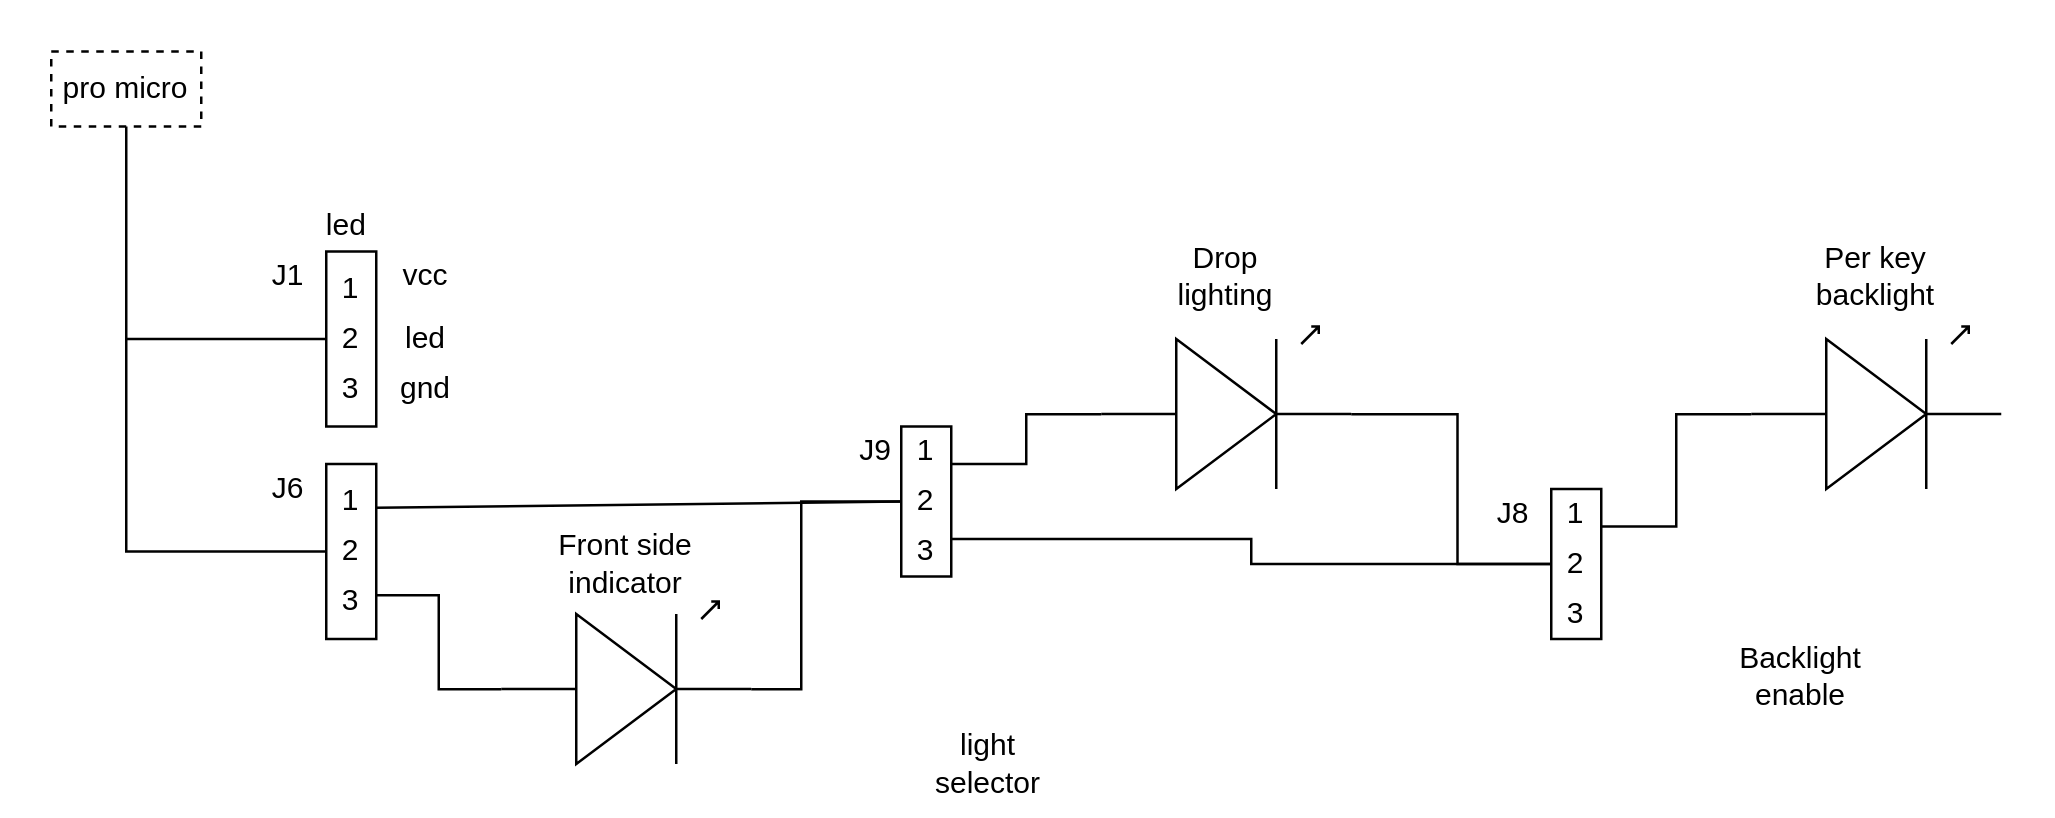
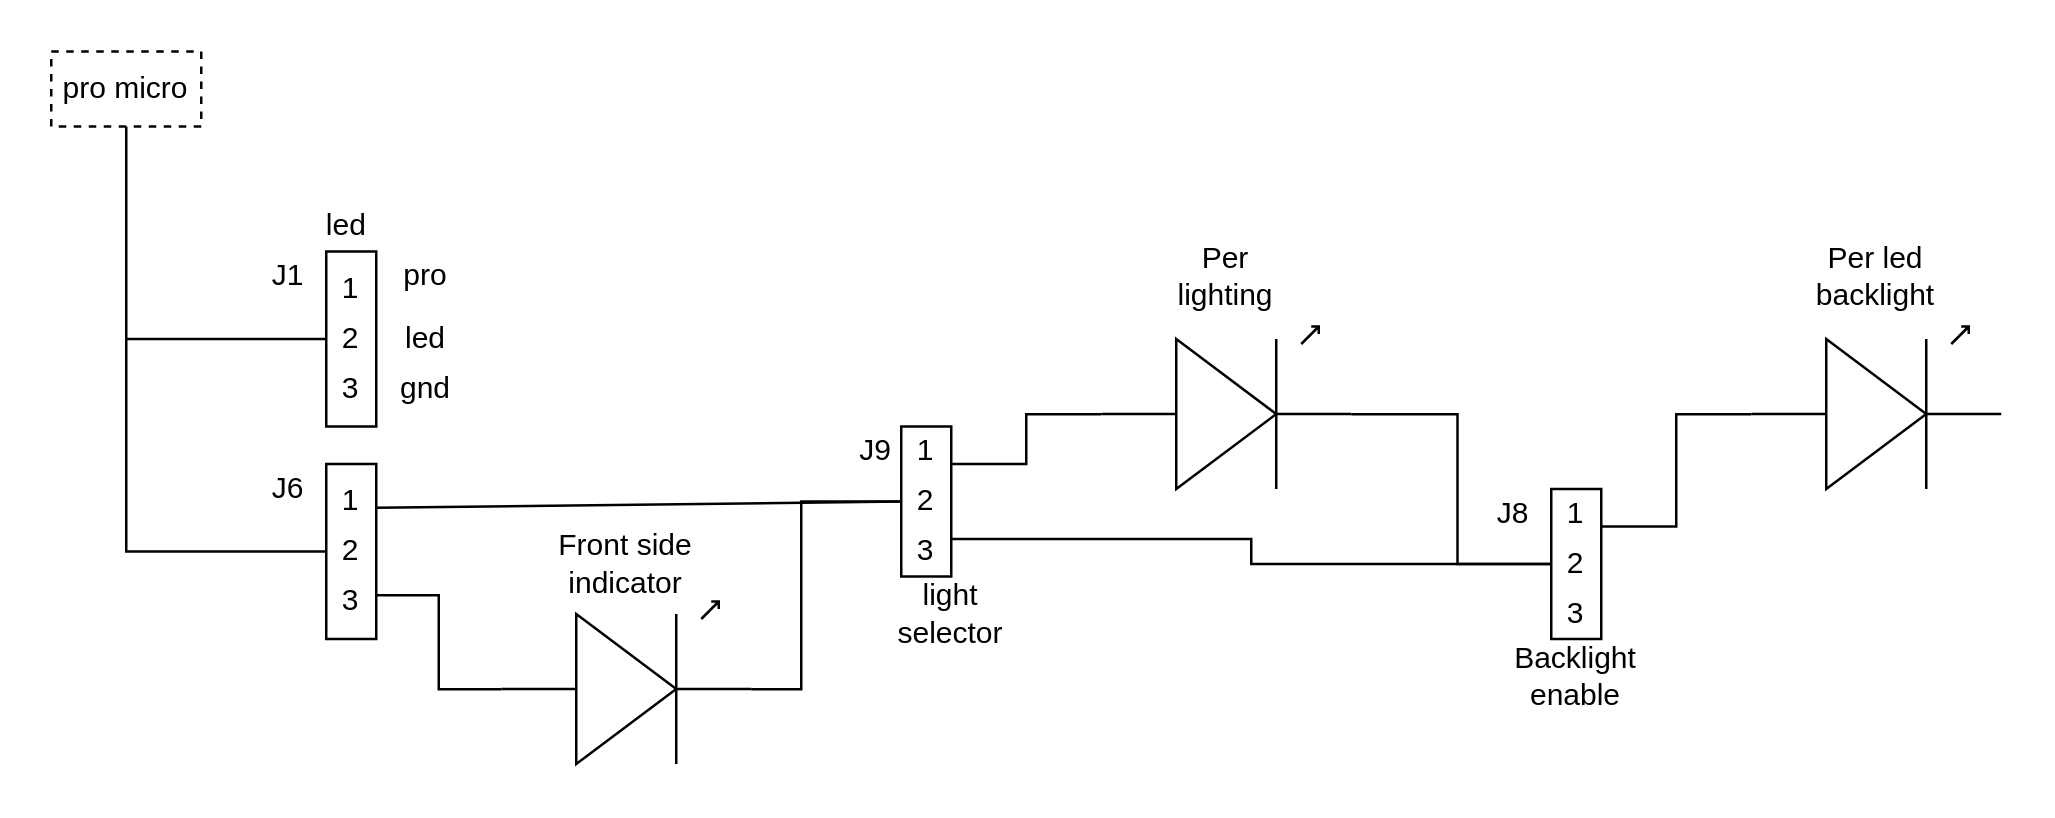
(426, 276) -> (426, 276)
(1226, 276) -> (1226, 276)
(1876, 276) -> (1876, 276)
(1801, 676) -> (1576, 676)
(989, 764) -> (951, 614)
